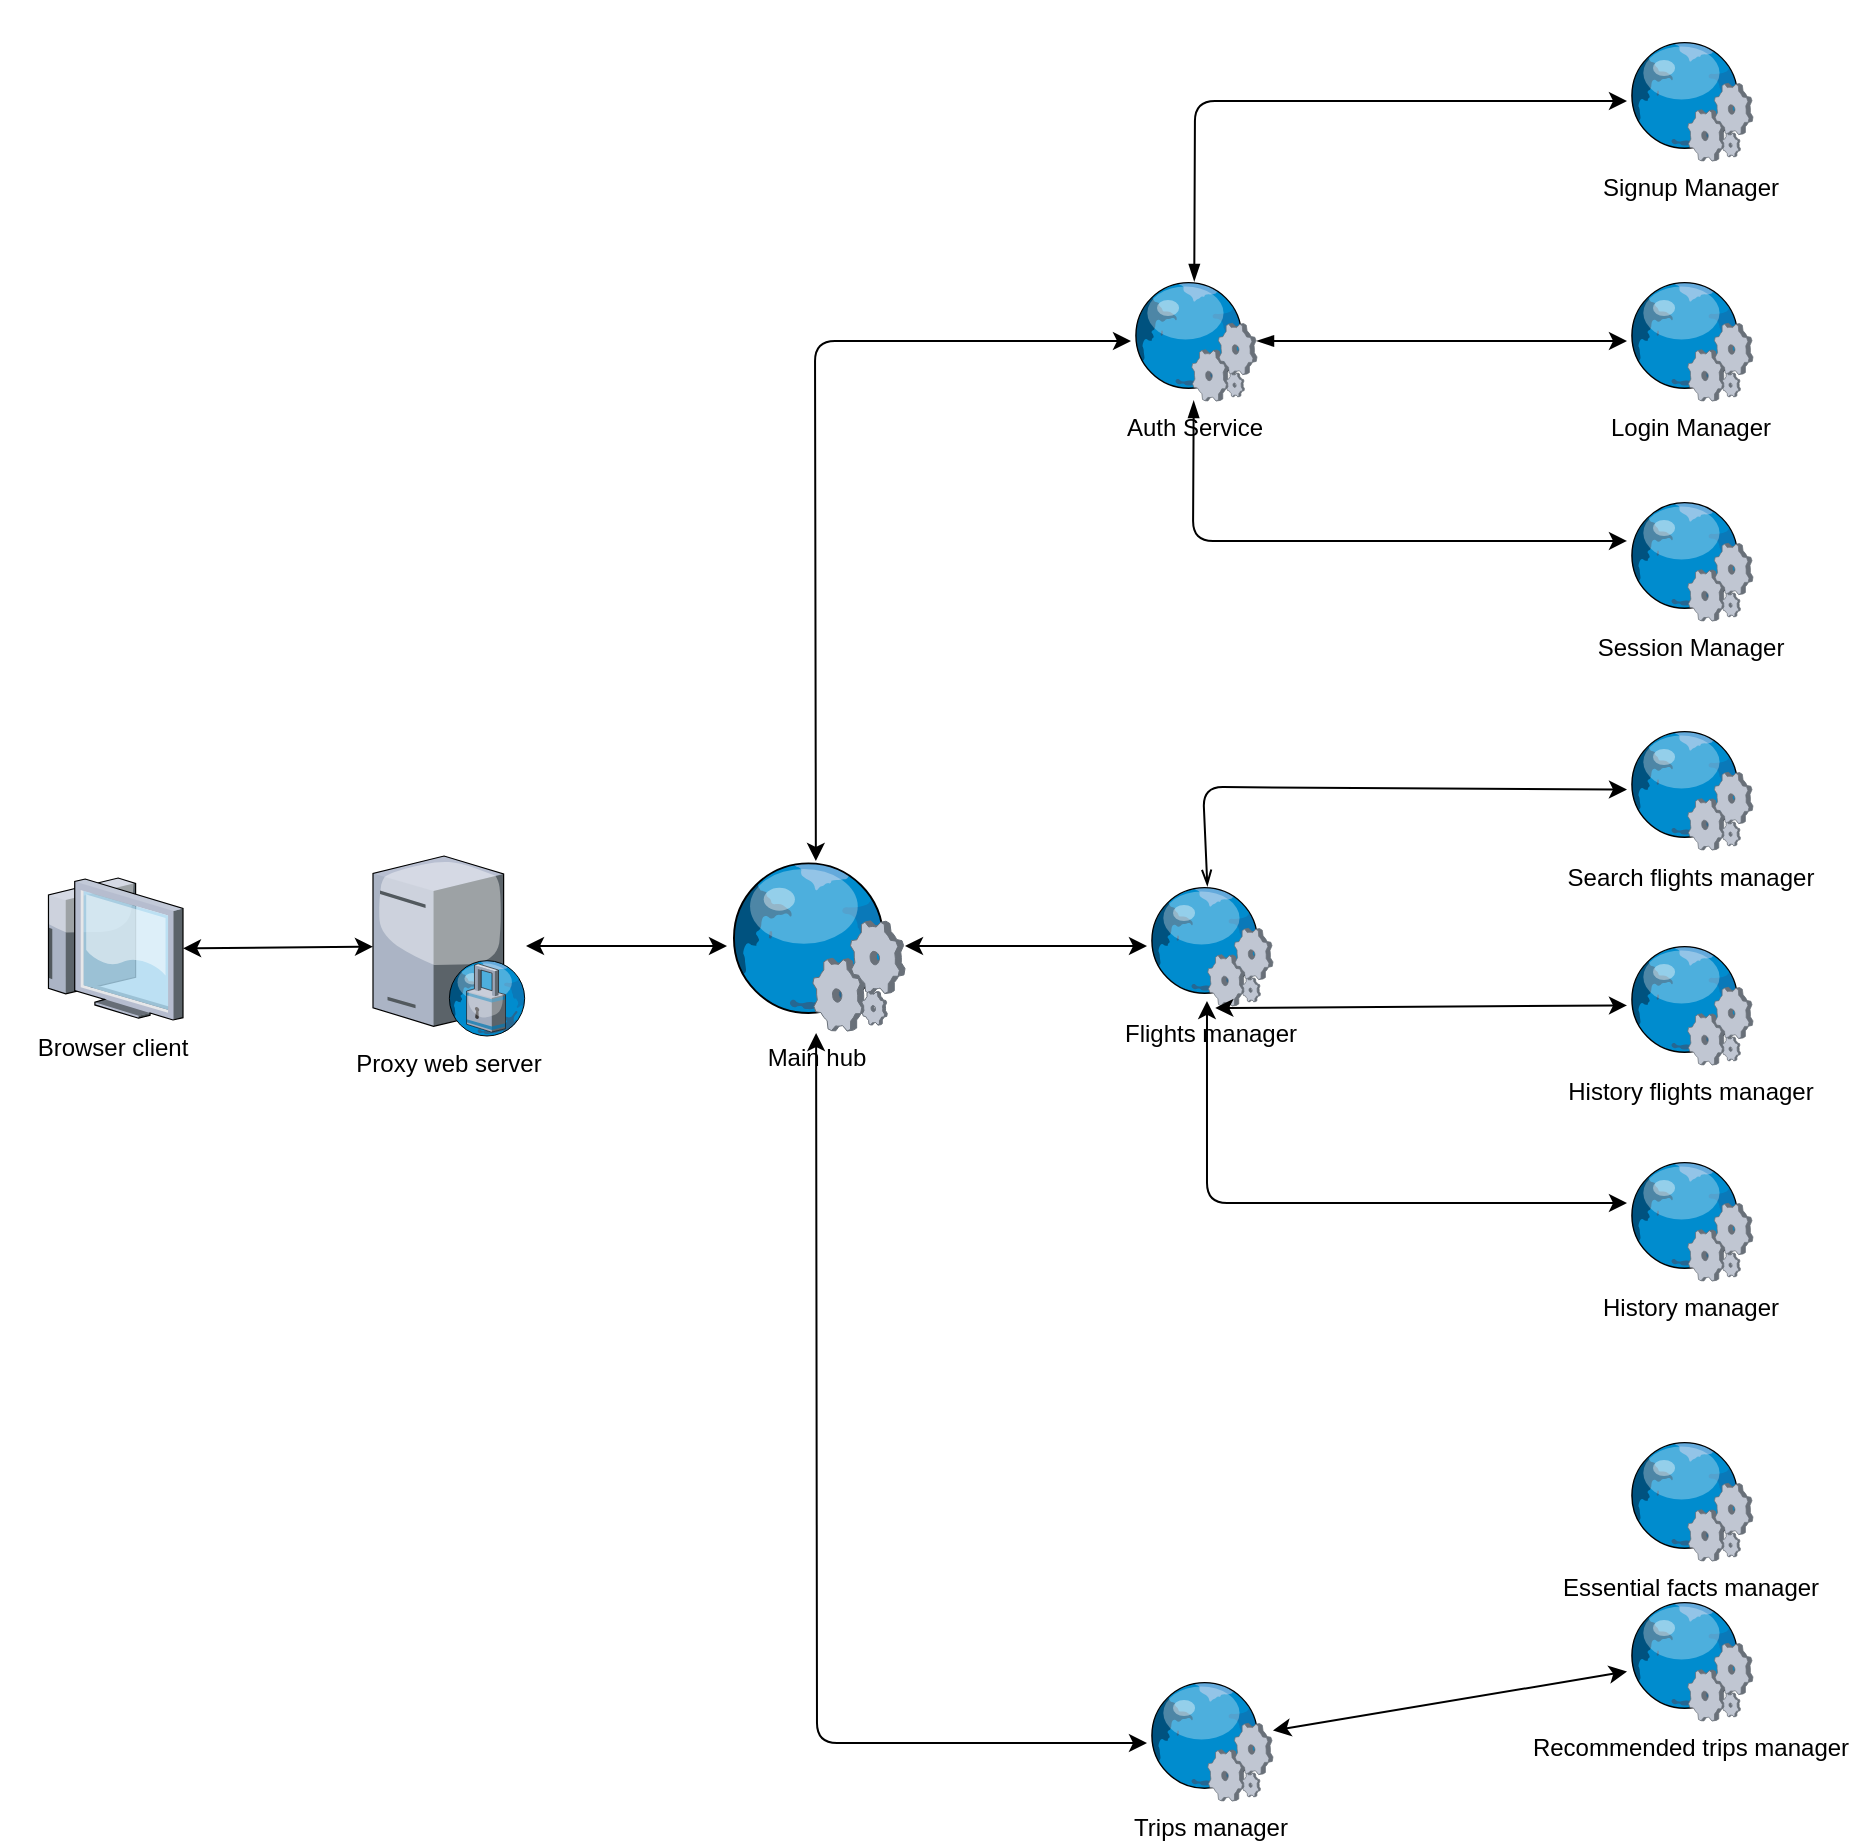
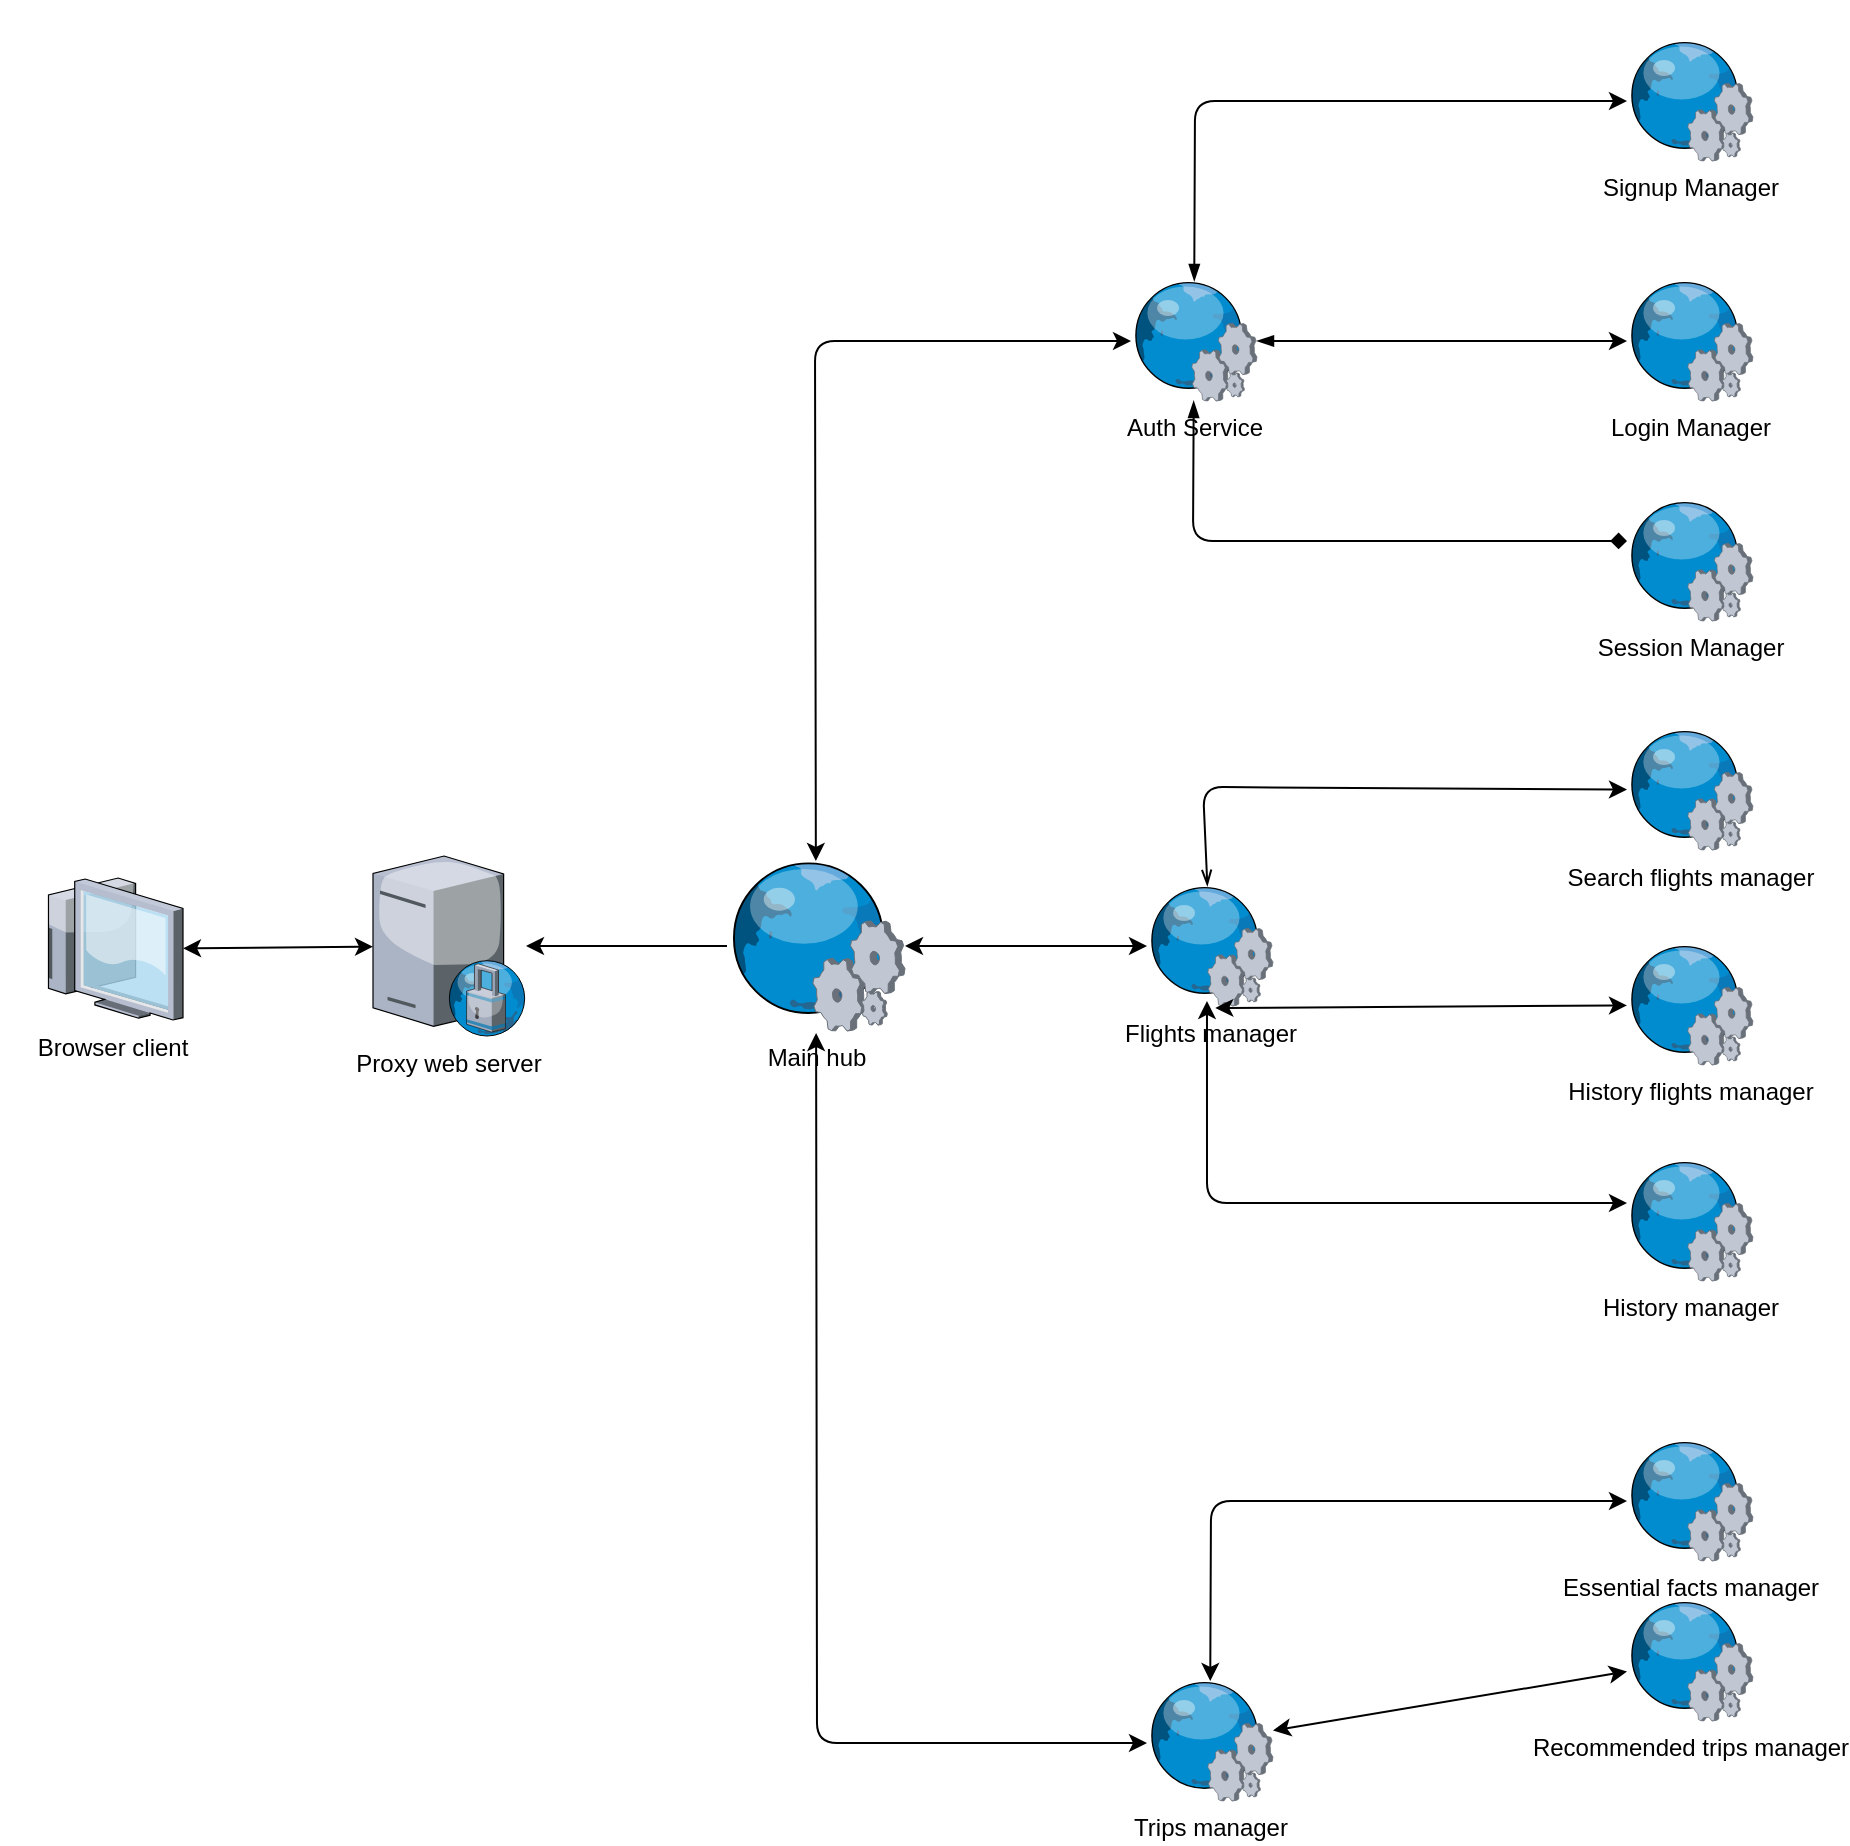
(1611, 541) -> (1610, 541)
(712, 946) -> (718, 946)
none -> (1336, 1501)
